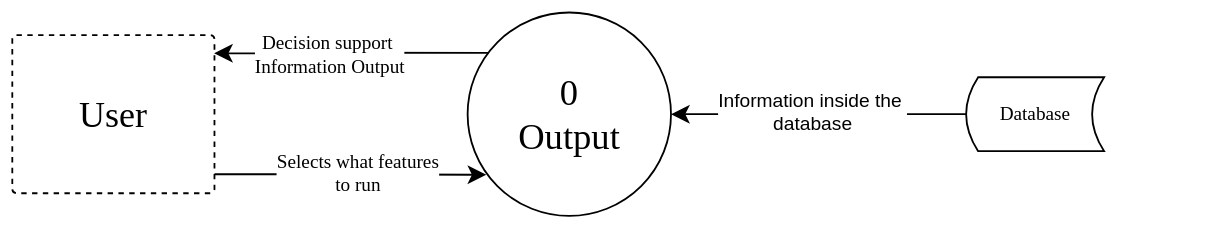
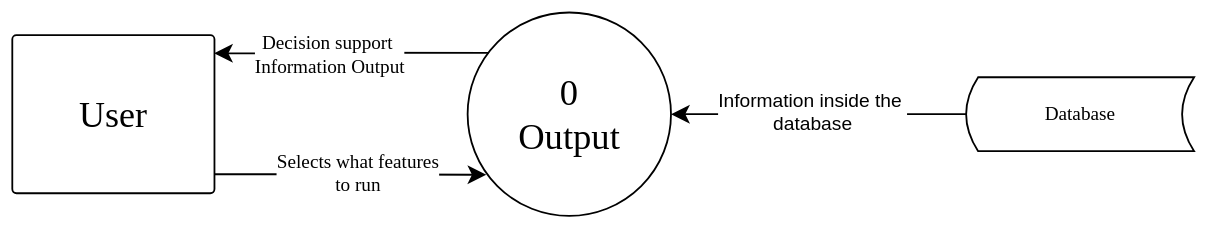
(113, 114) -> (113, 114)
(1035, 114) -> (1080, 114)
